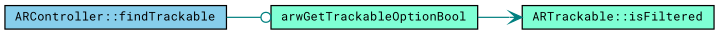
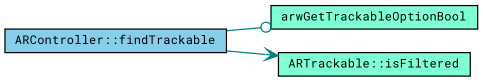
(494, 17) -> (246, 53)
